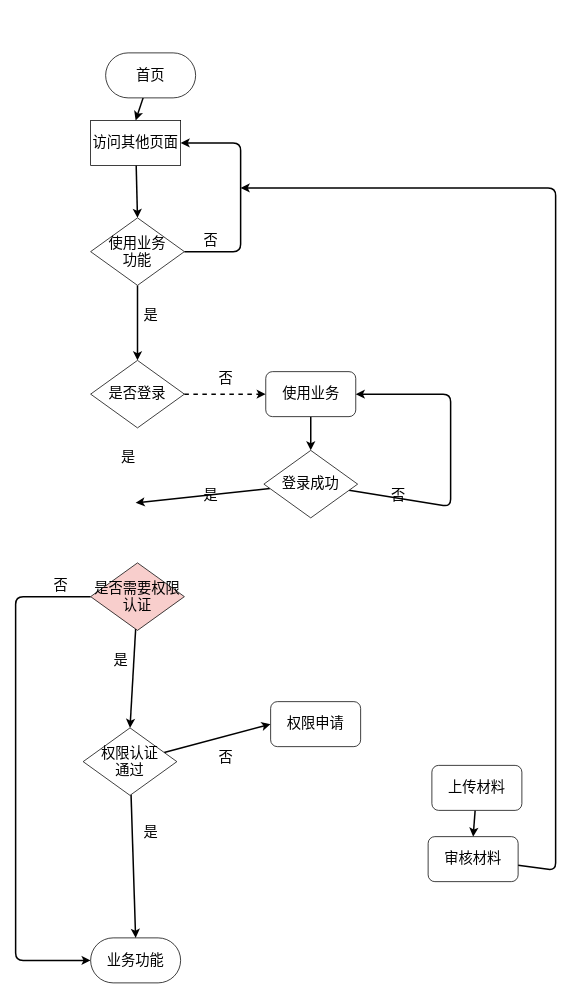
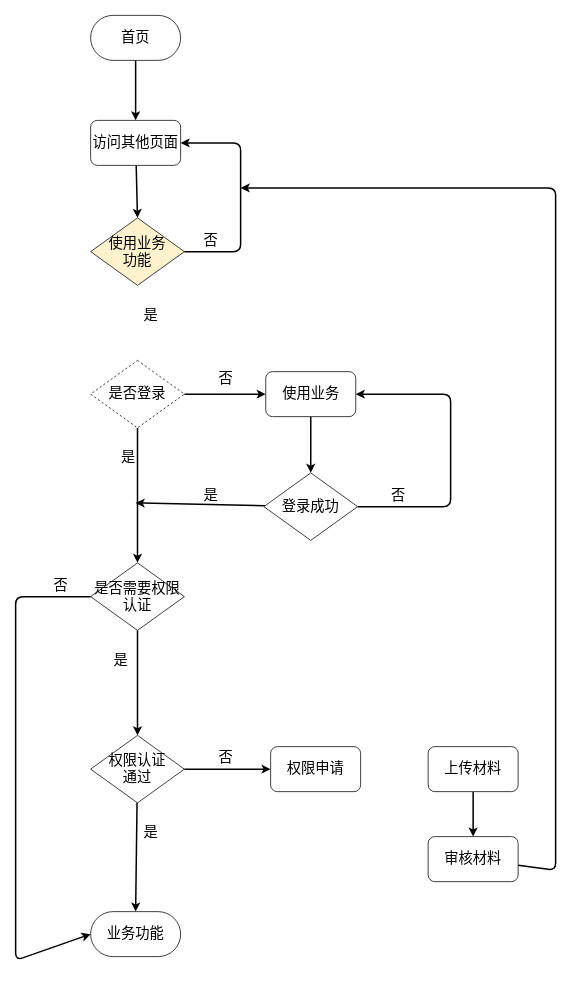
(150, 75) -> (135, 38)
(135, 143) -> (135, 143)
(137, 252) -> (137, 252)
(137, 320) -> none
(137, 394) -> (137, 394)
(220, 394) -> (220, 394)
(311, 484) -> (311, 507)
none -> (137, 492)
(137, 597) -> (137, 597)
(315, 724) -> (315, 769)
(130, 762) -> (137, 769)
(477, 788) -> (473, 769)
(135, 960) -> (135, 934)
